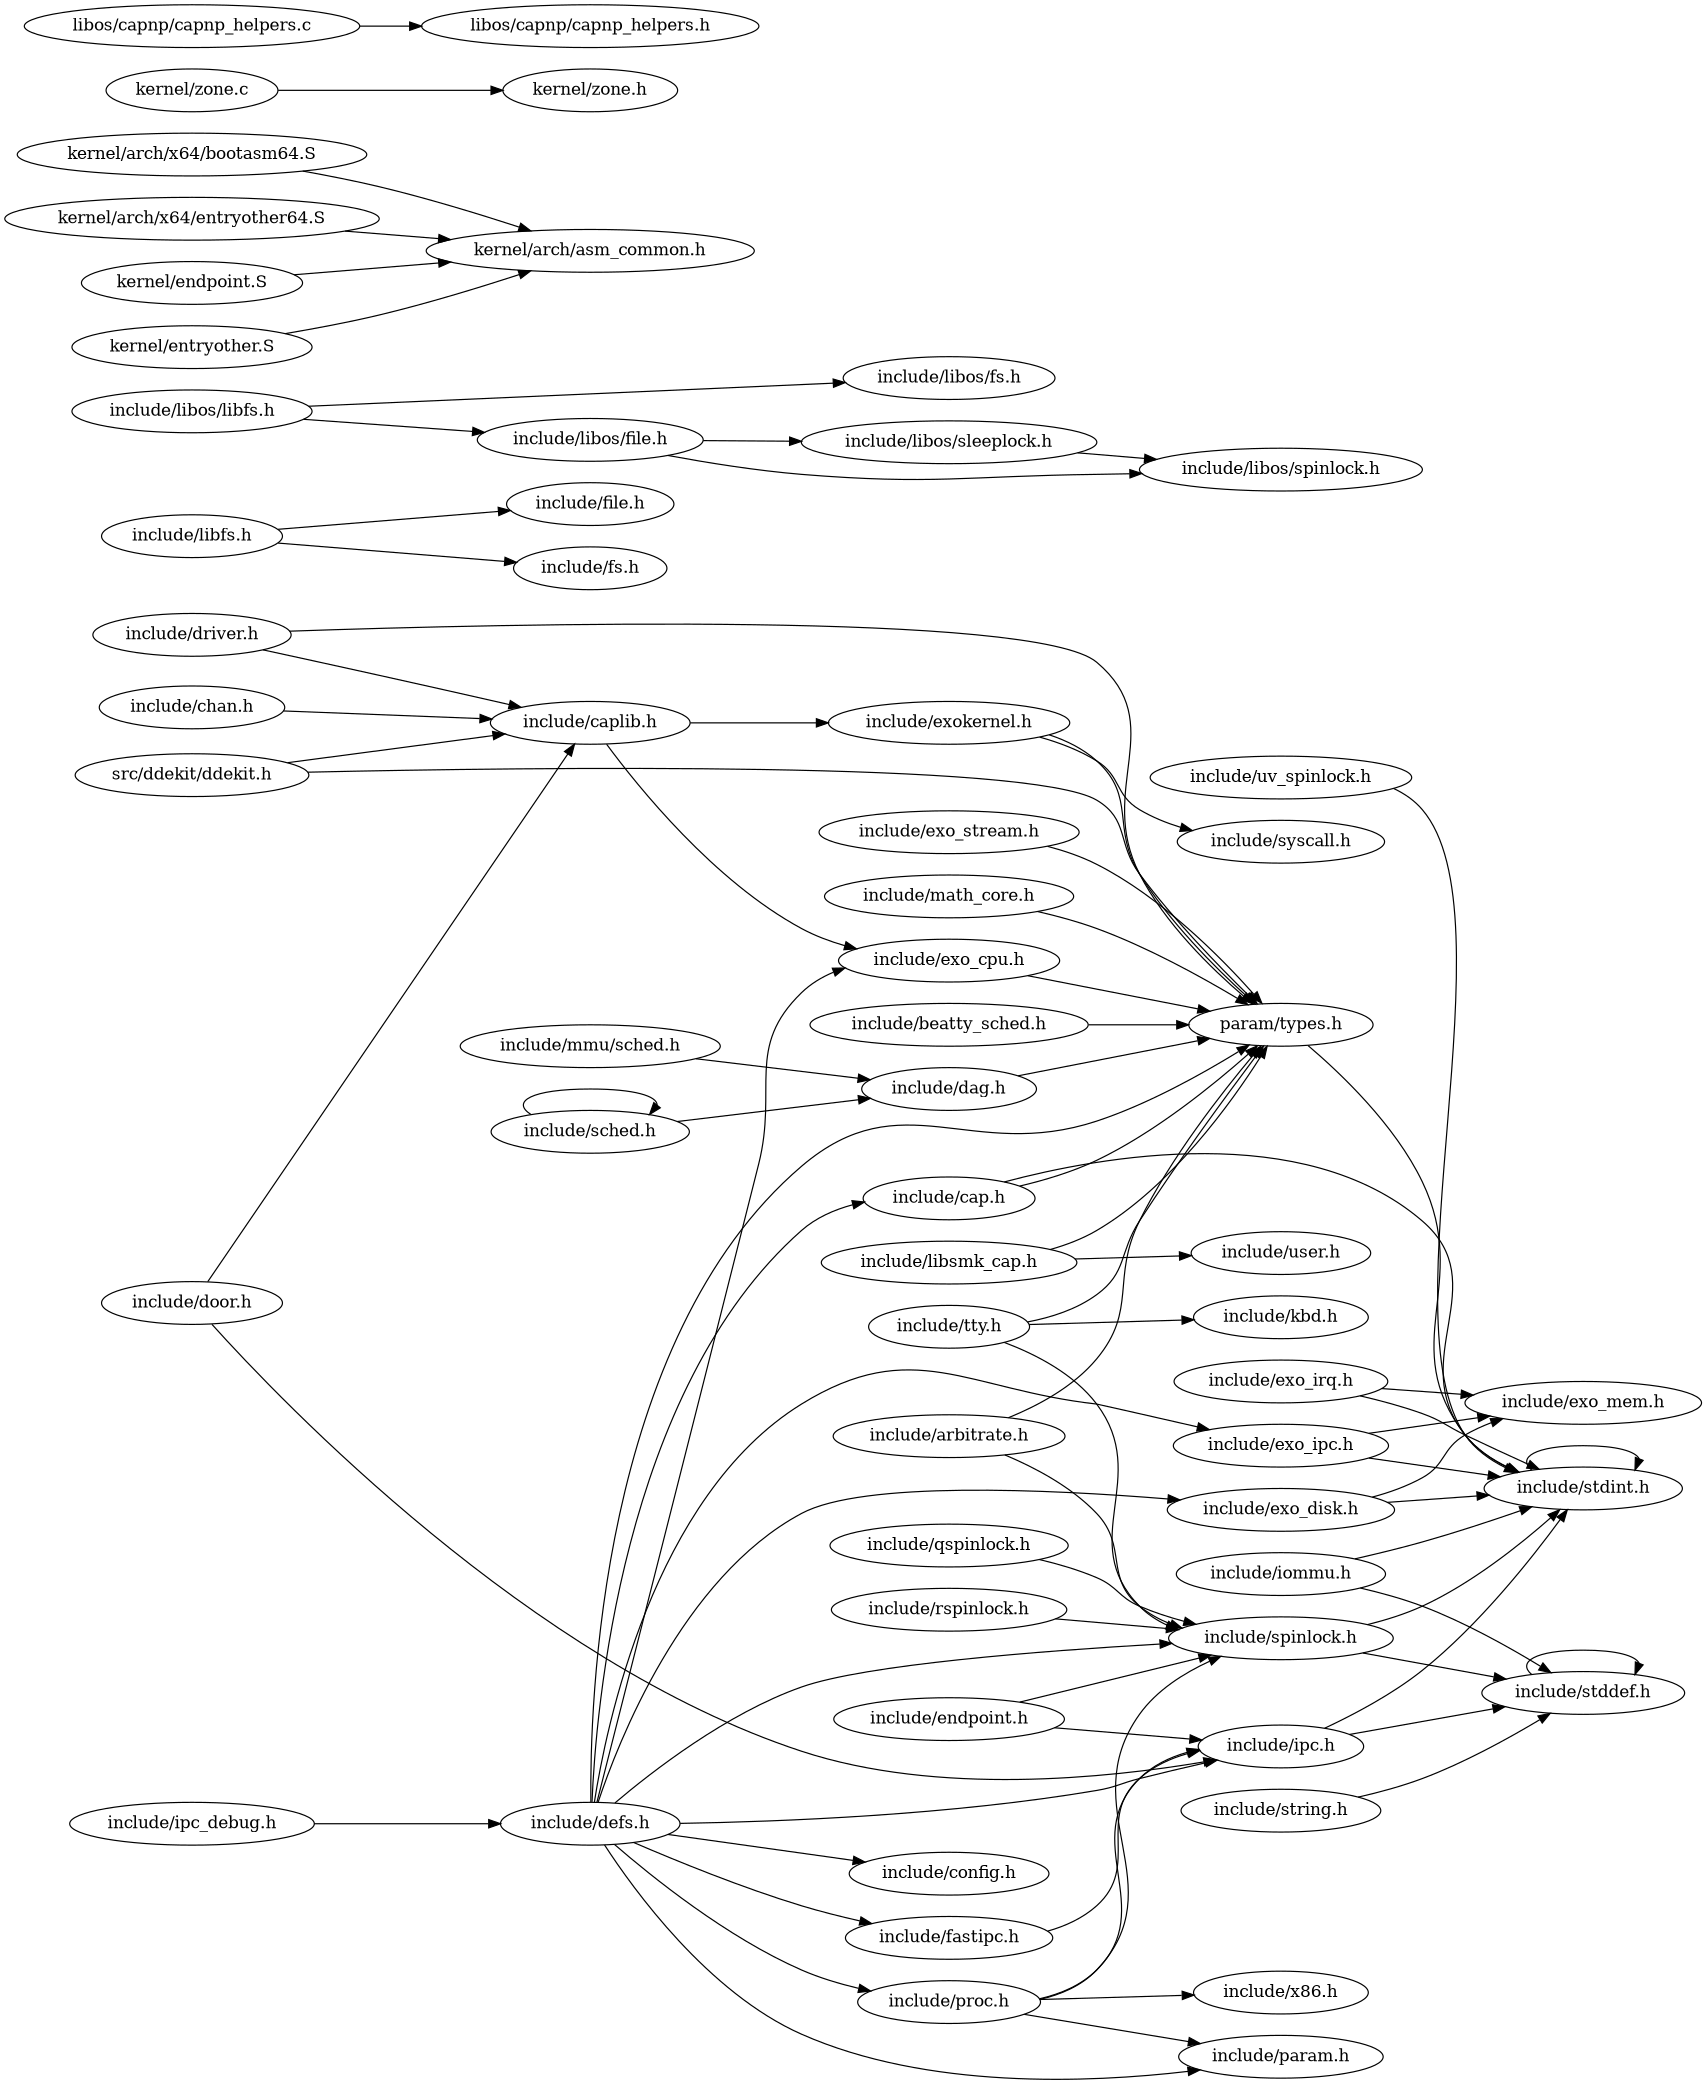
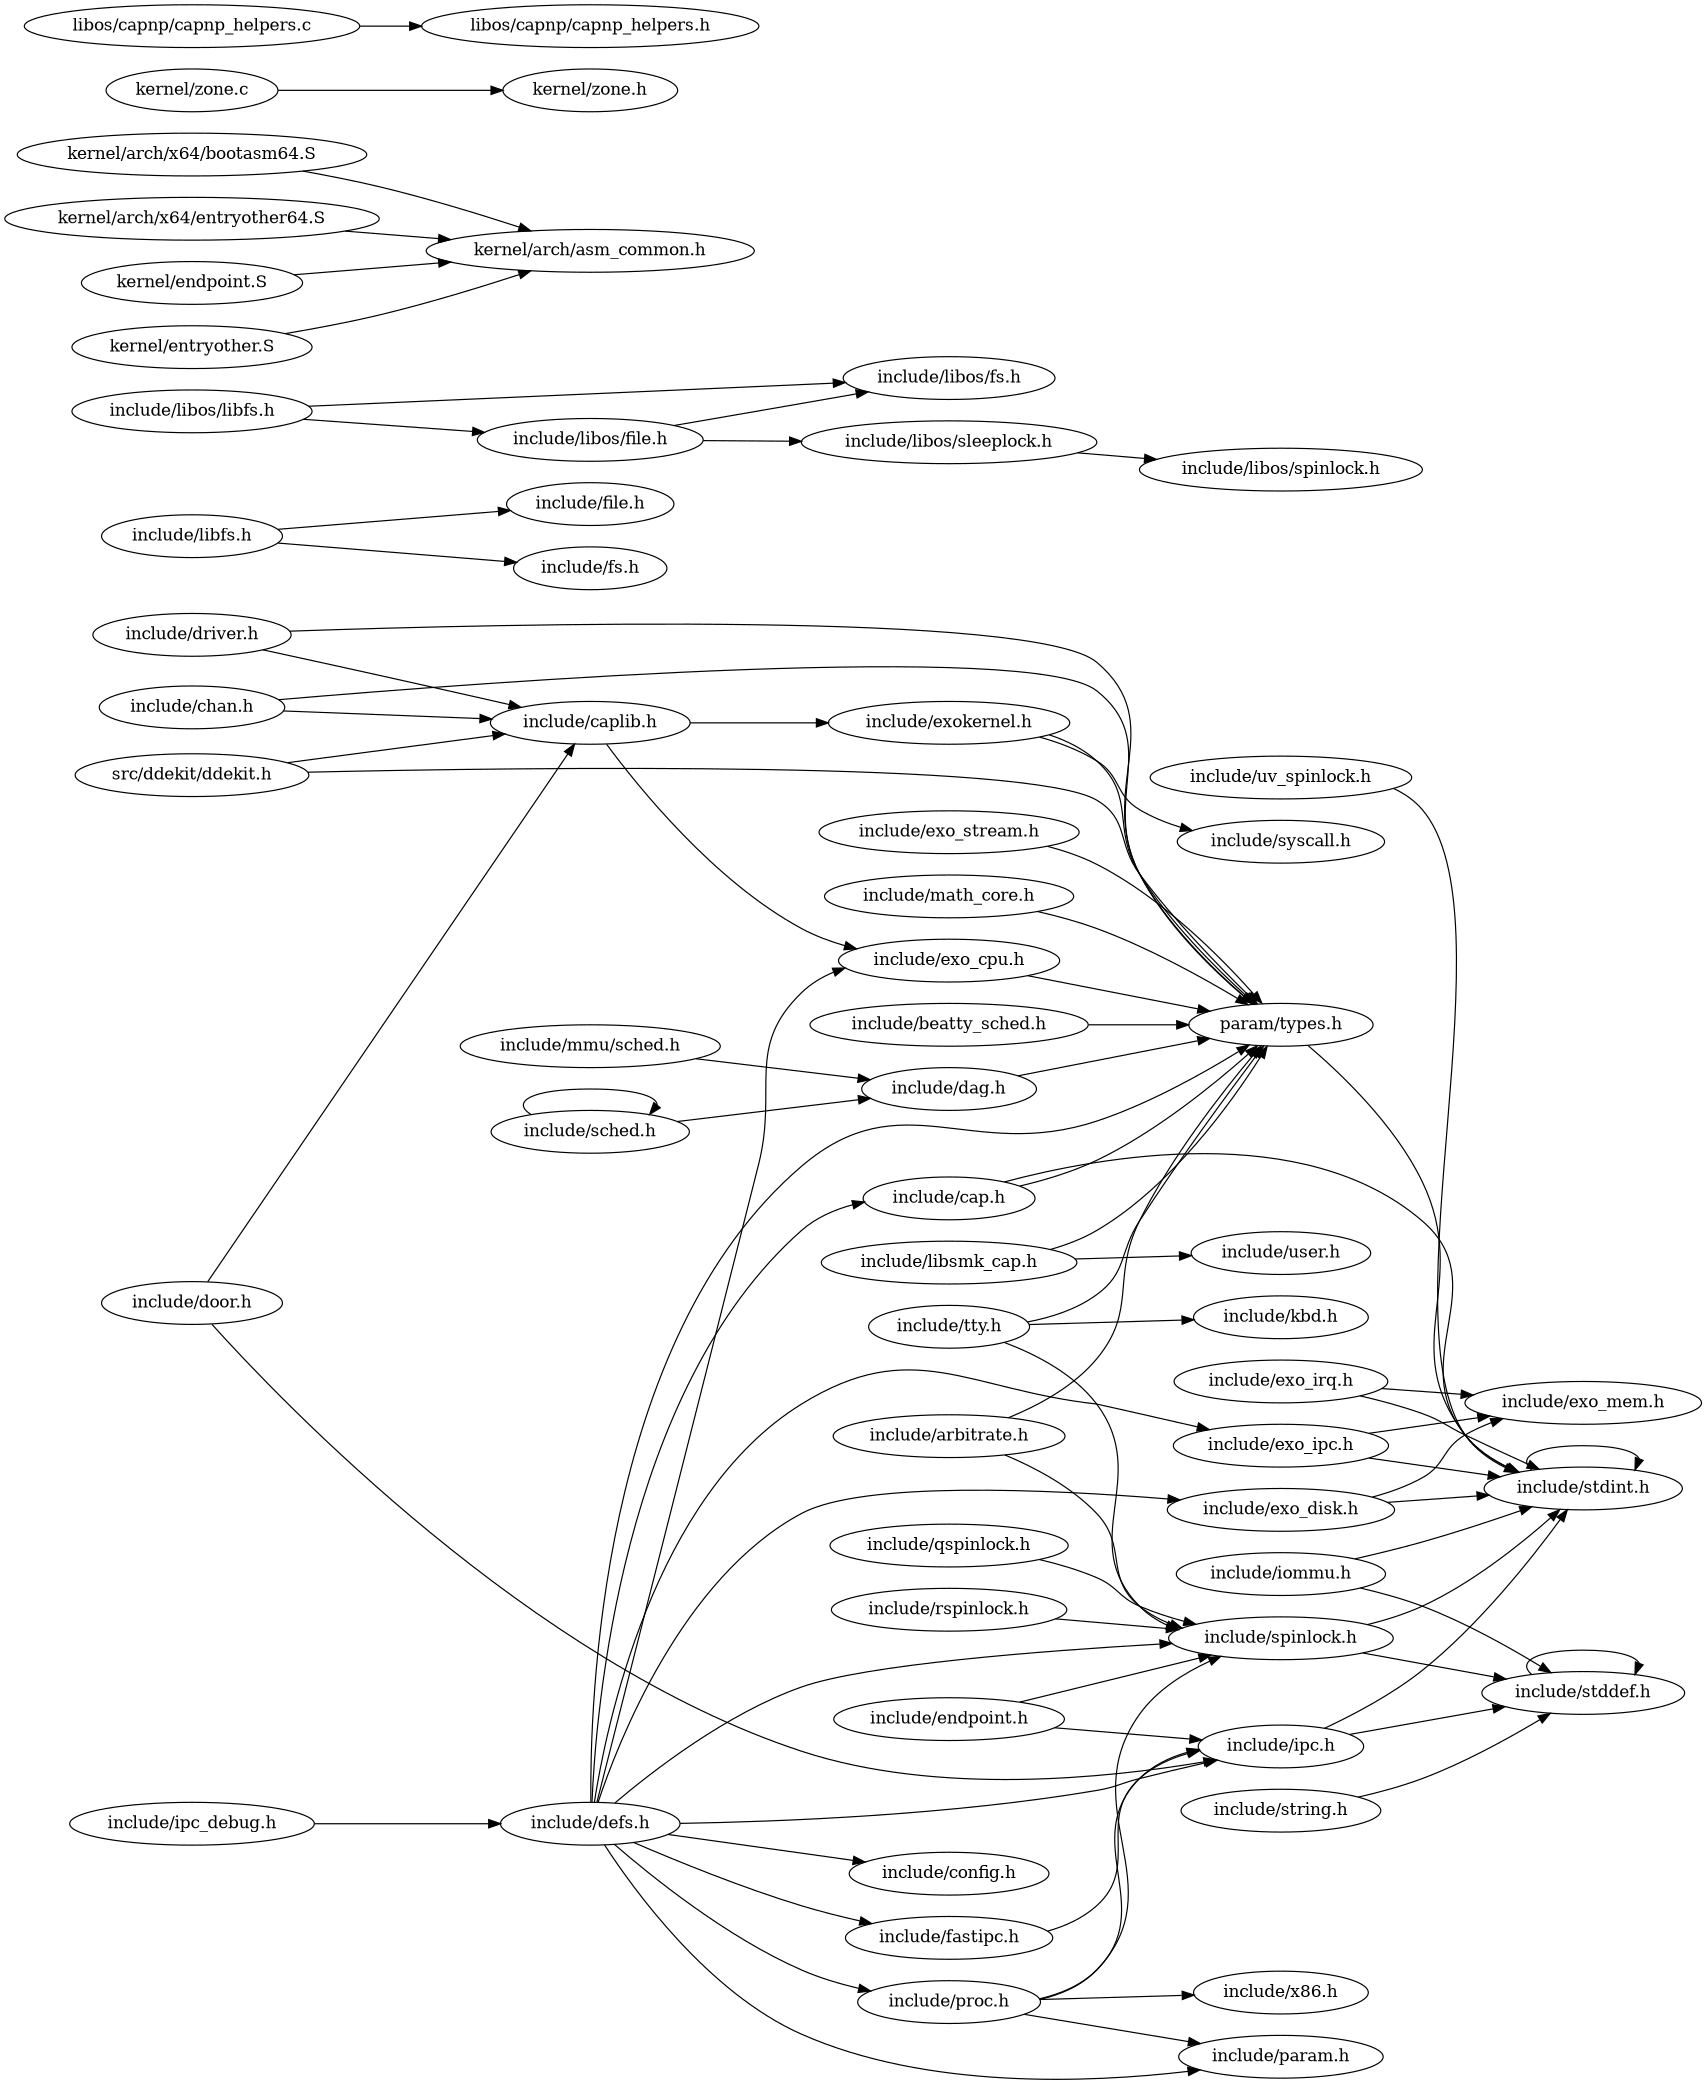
(898, 479) -> (765, 410)
none -> (868, 667)
